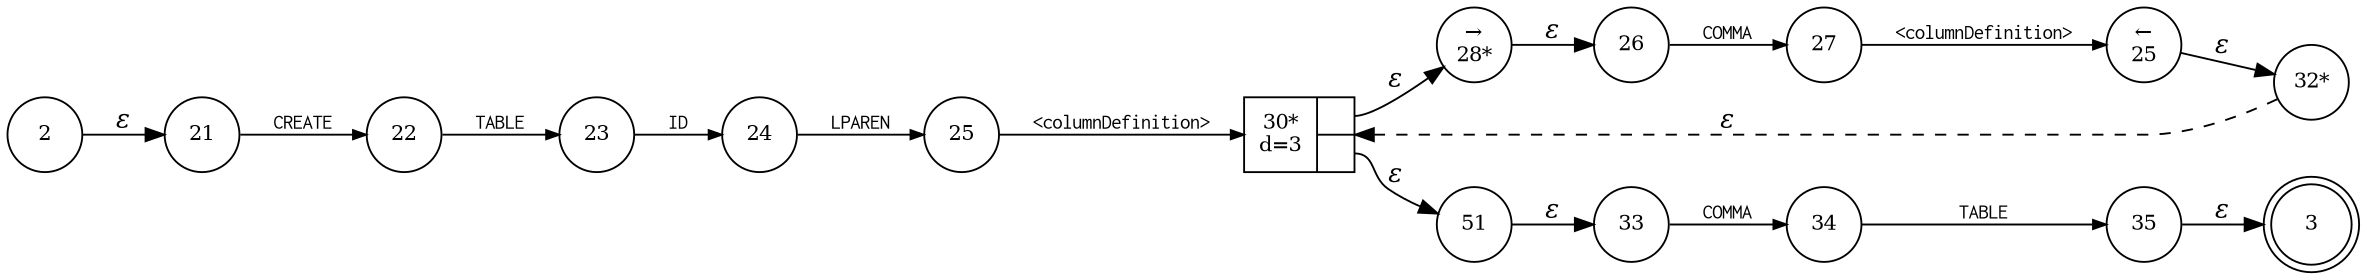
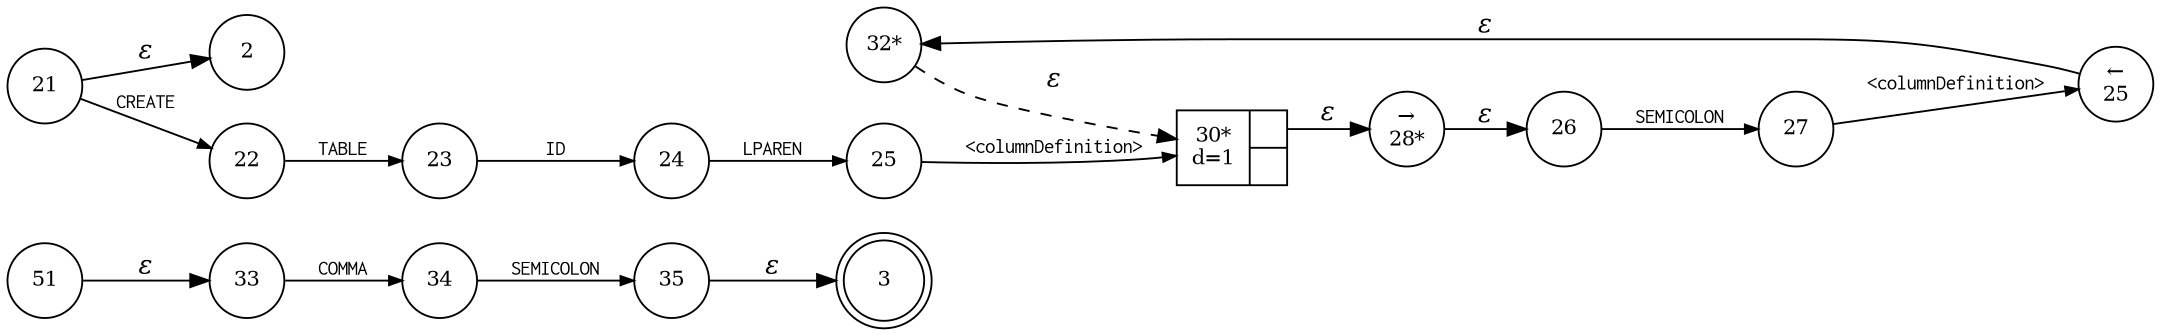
(1728, 34) -> (1680, 118)
(114, 135) -> (137, 71)
(1281, 145) -> (1213, 158)
(1382, 184) -> none
(1984, 213) -> (556, 269)
